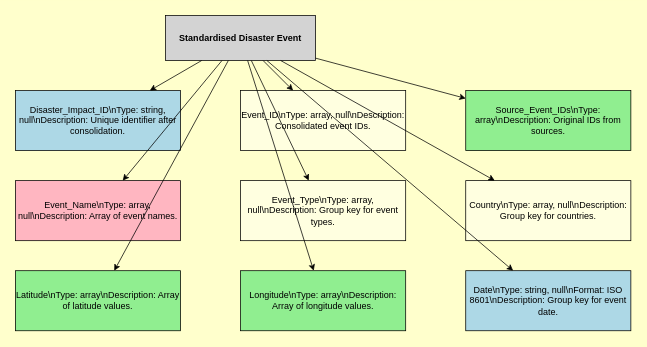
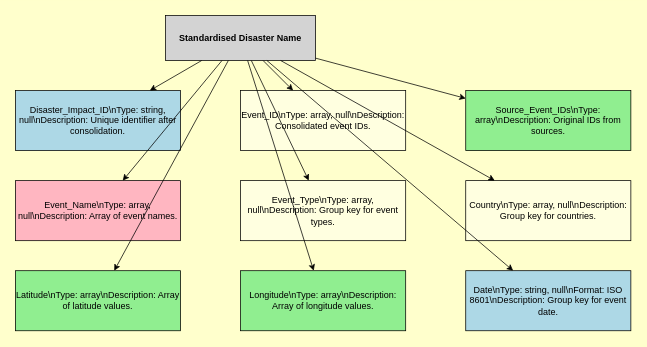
(240, 38) -> (240, 38)
